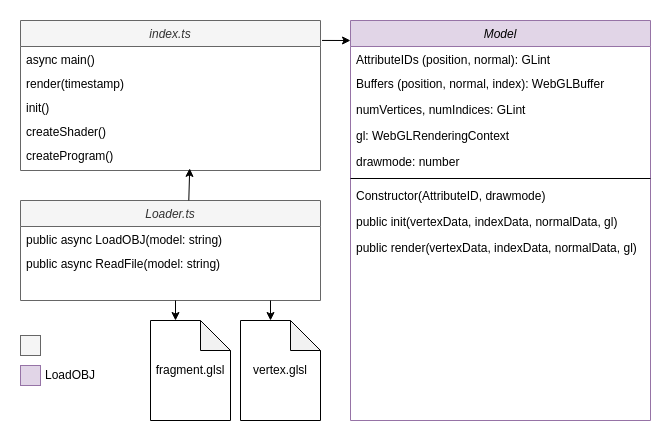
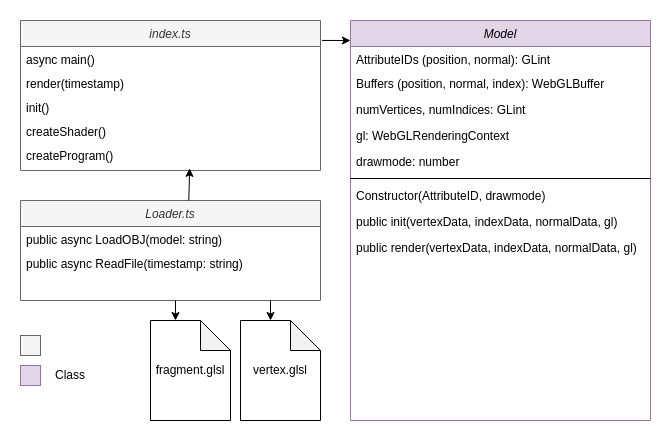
(131, 264) -> (145, 264)
(71, 376) -> (71, 376)
